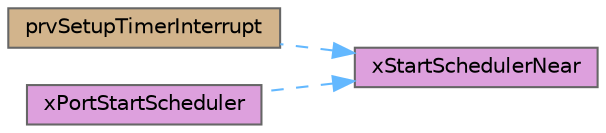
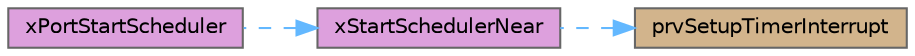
(307, 47) -> (587, 28)
